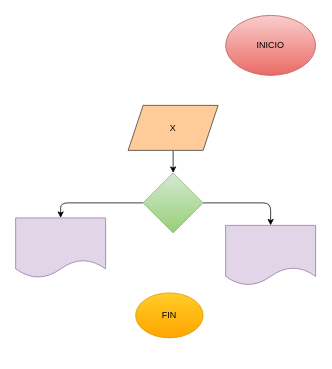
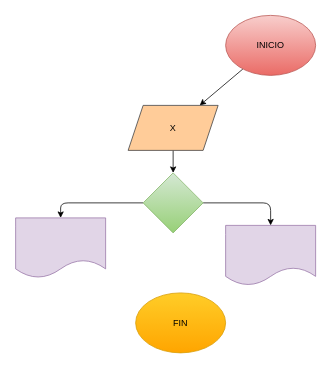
none -> (222, 86)
(169, 315) -> (180, 323)
